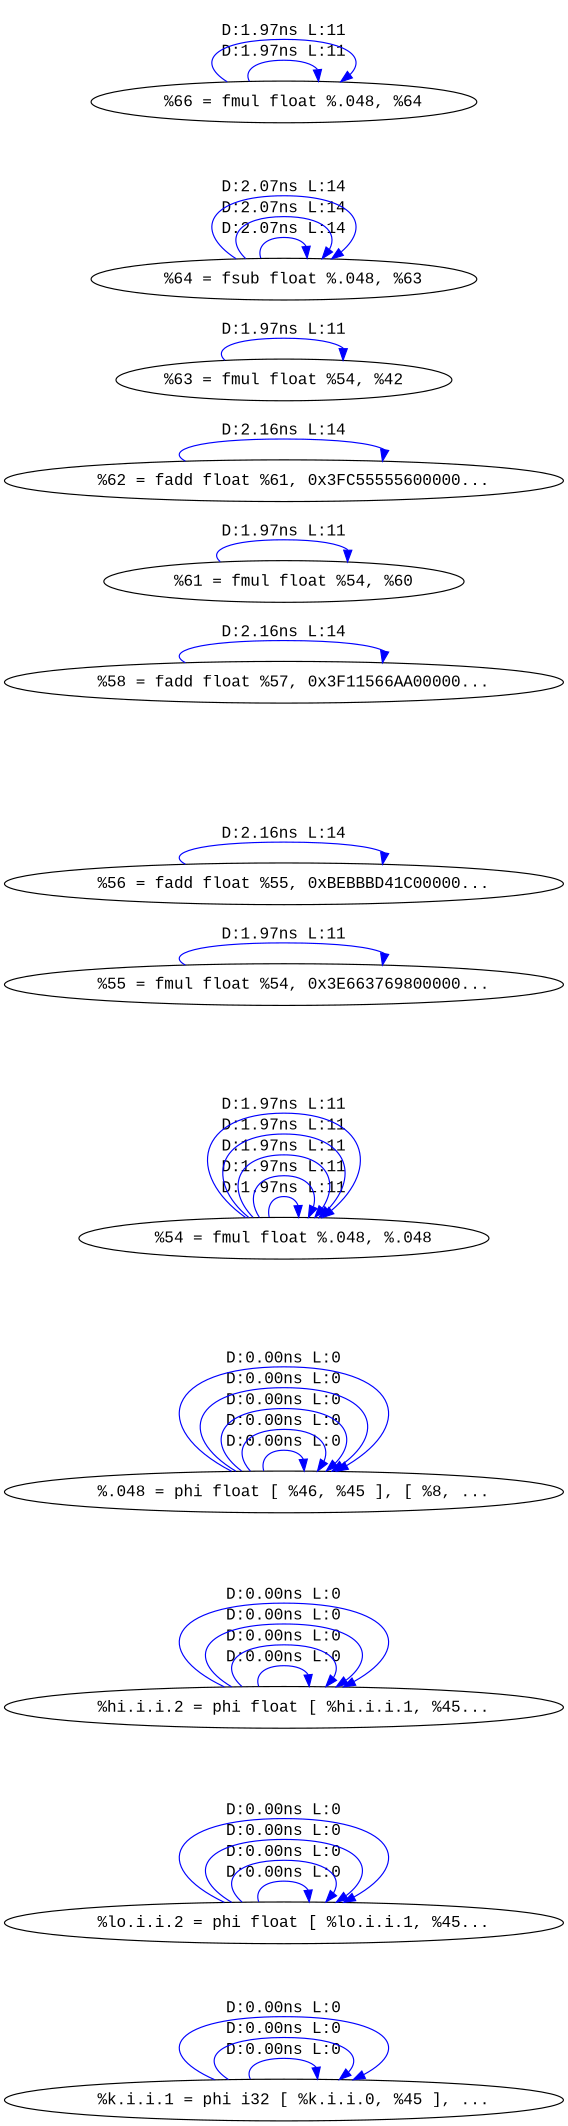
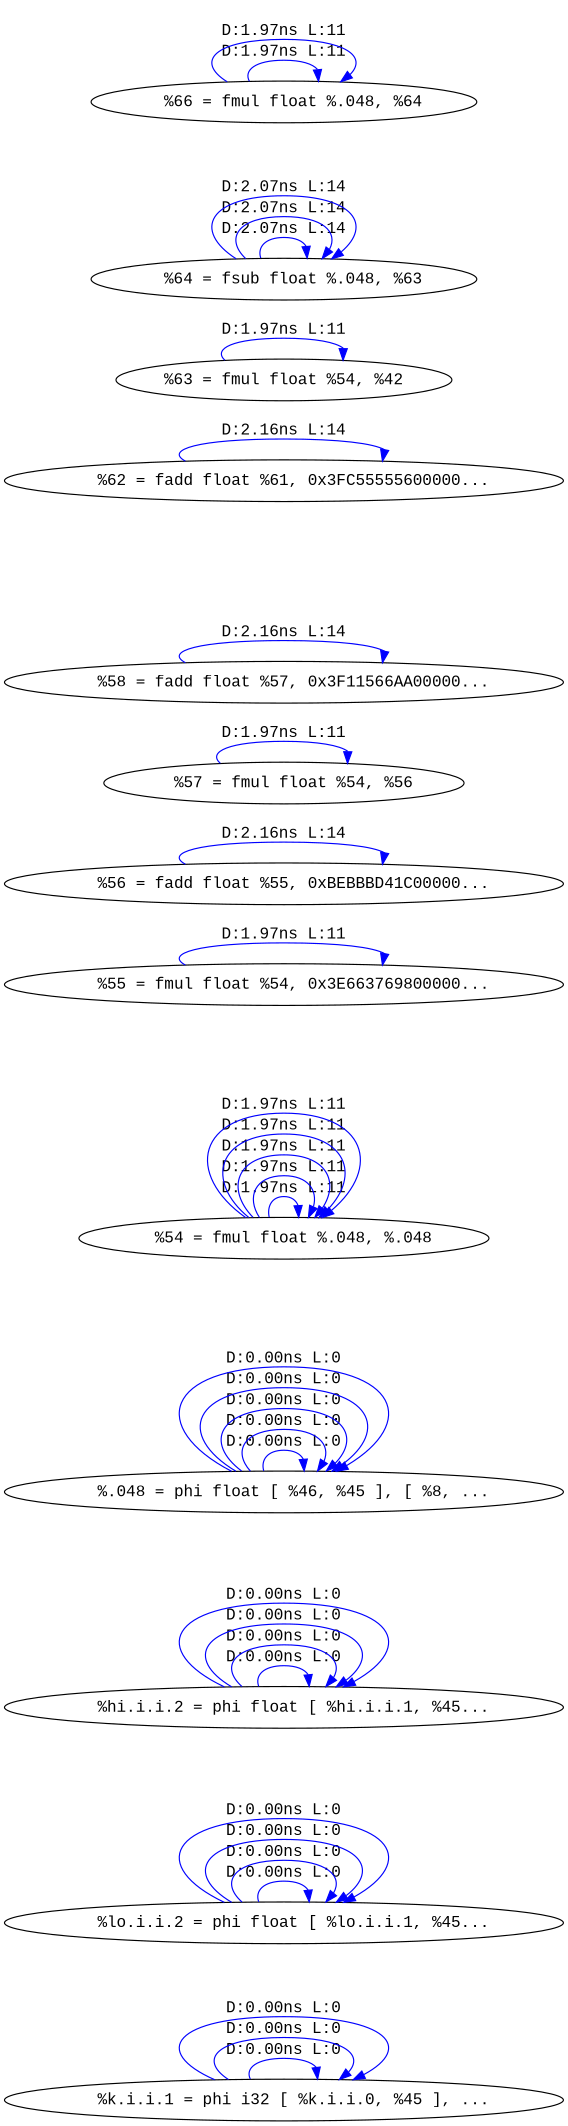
(284, 581) -> none
none -> (284, 783)
